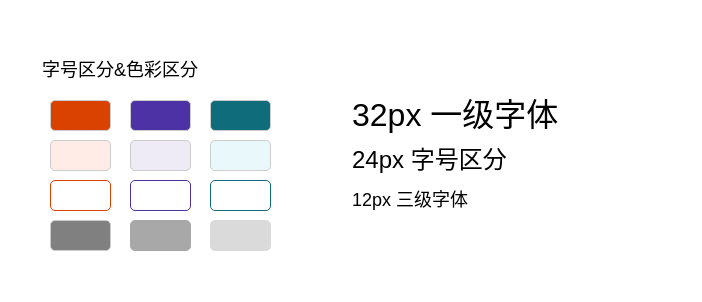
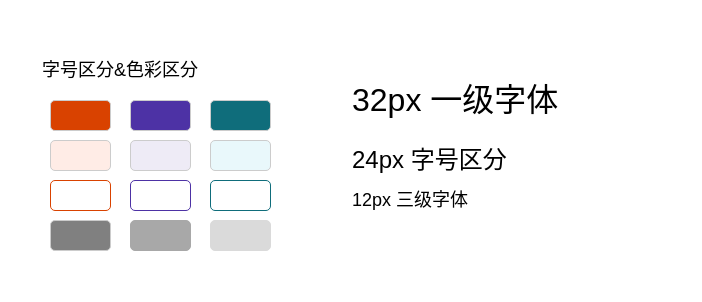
(491, 116) -> (491, 101)
